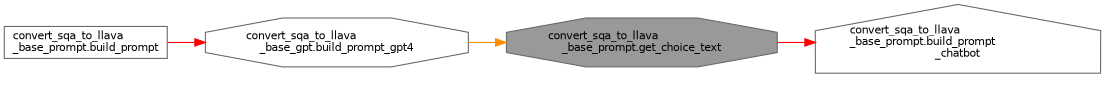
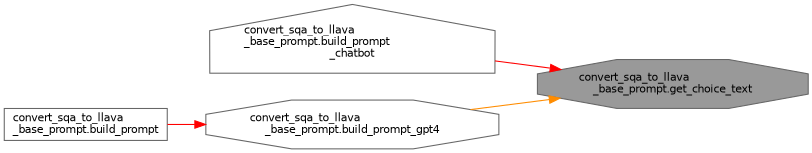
(337, 42) -> (352, 124)
(791, 42) -> (522, 64)
